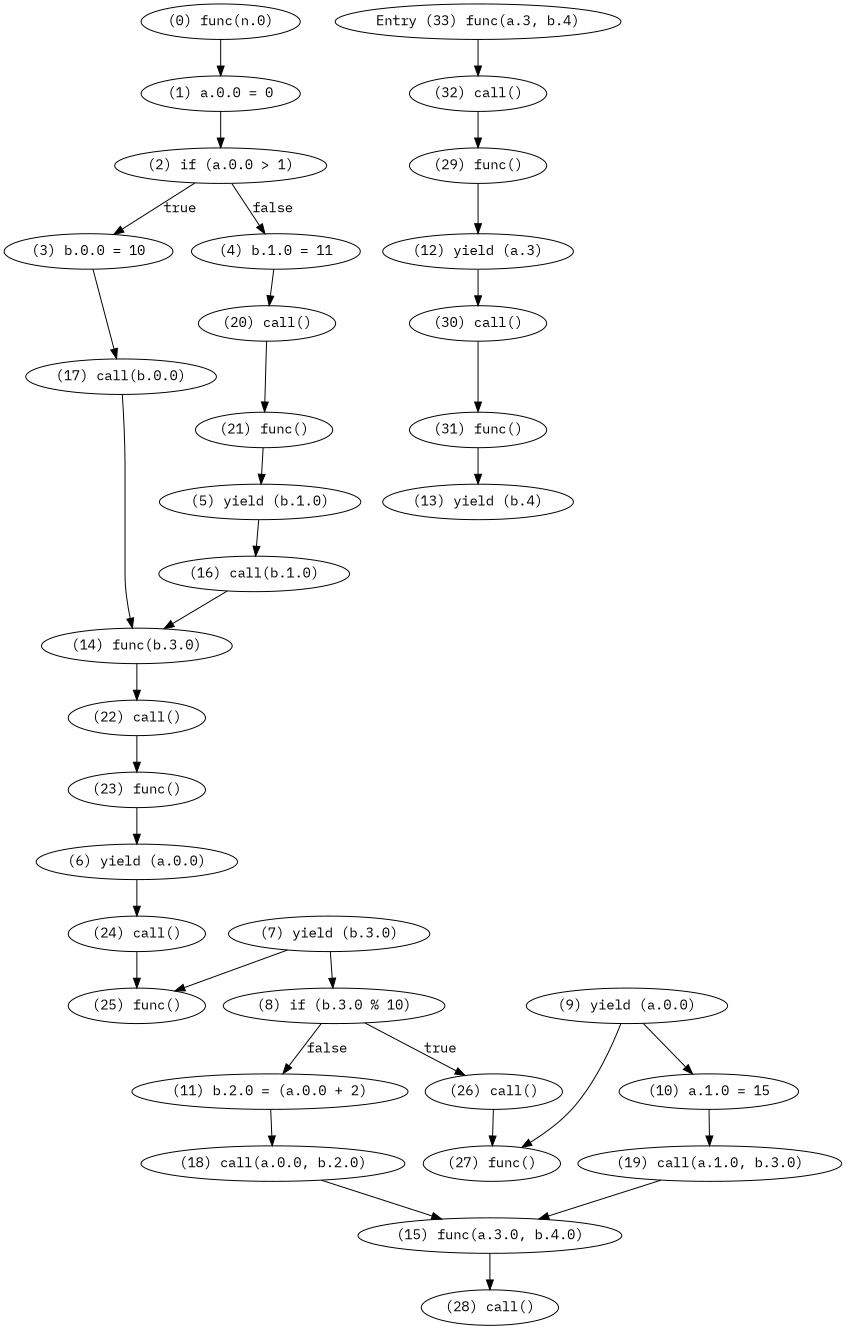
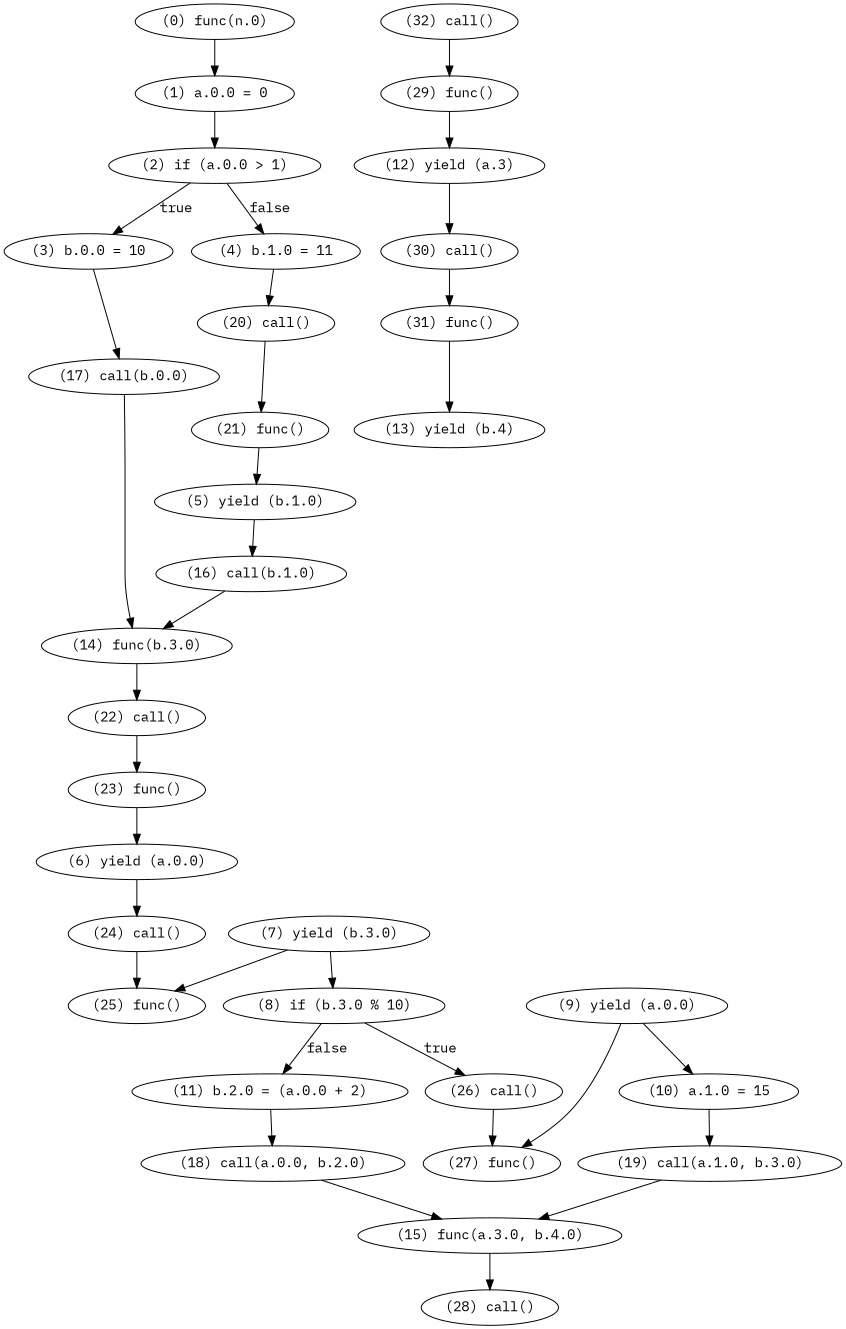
(478, 22) -> none
